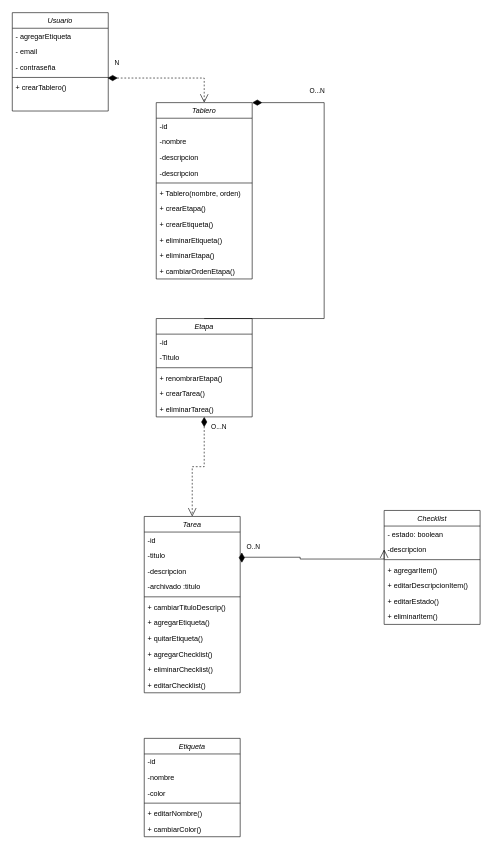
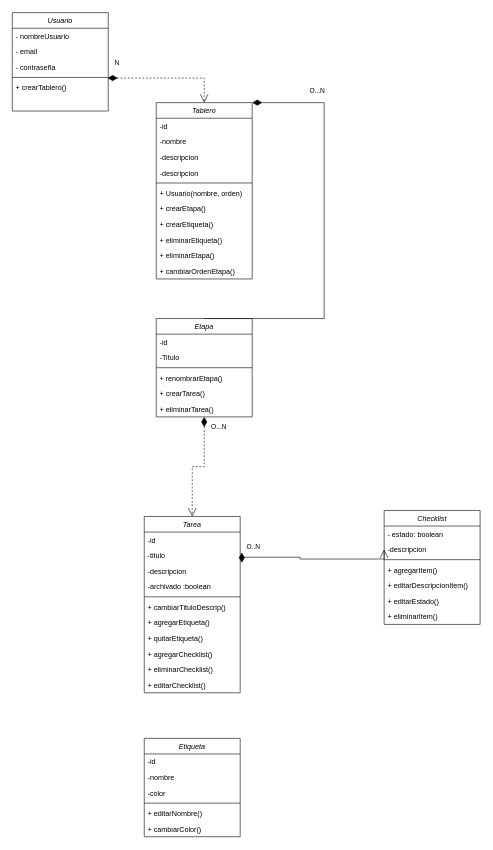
(48, 36) -> (44, 36)
(204, 193) -> (204, 193)
(179, 587) -> (182, 587)
